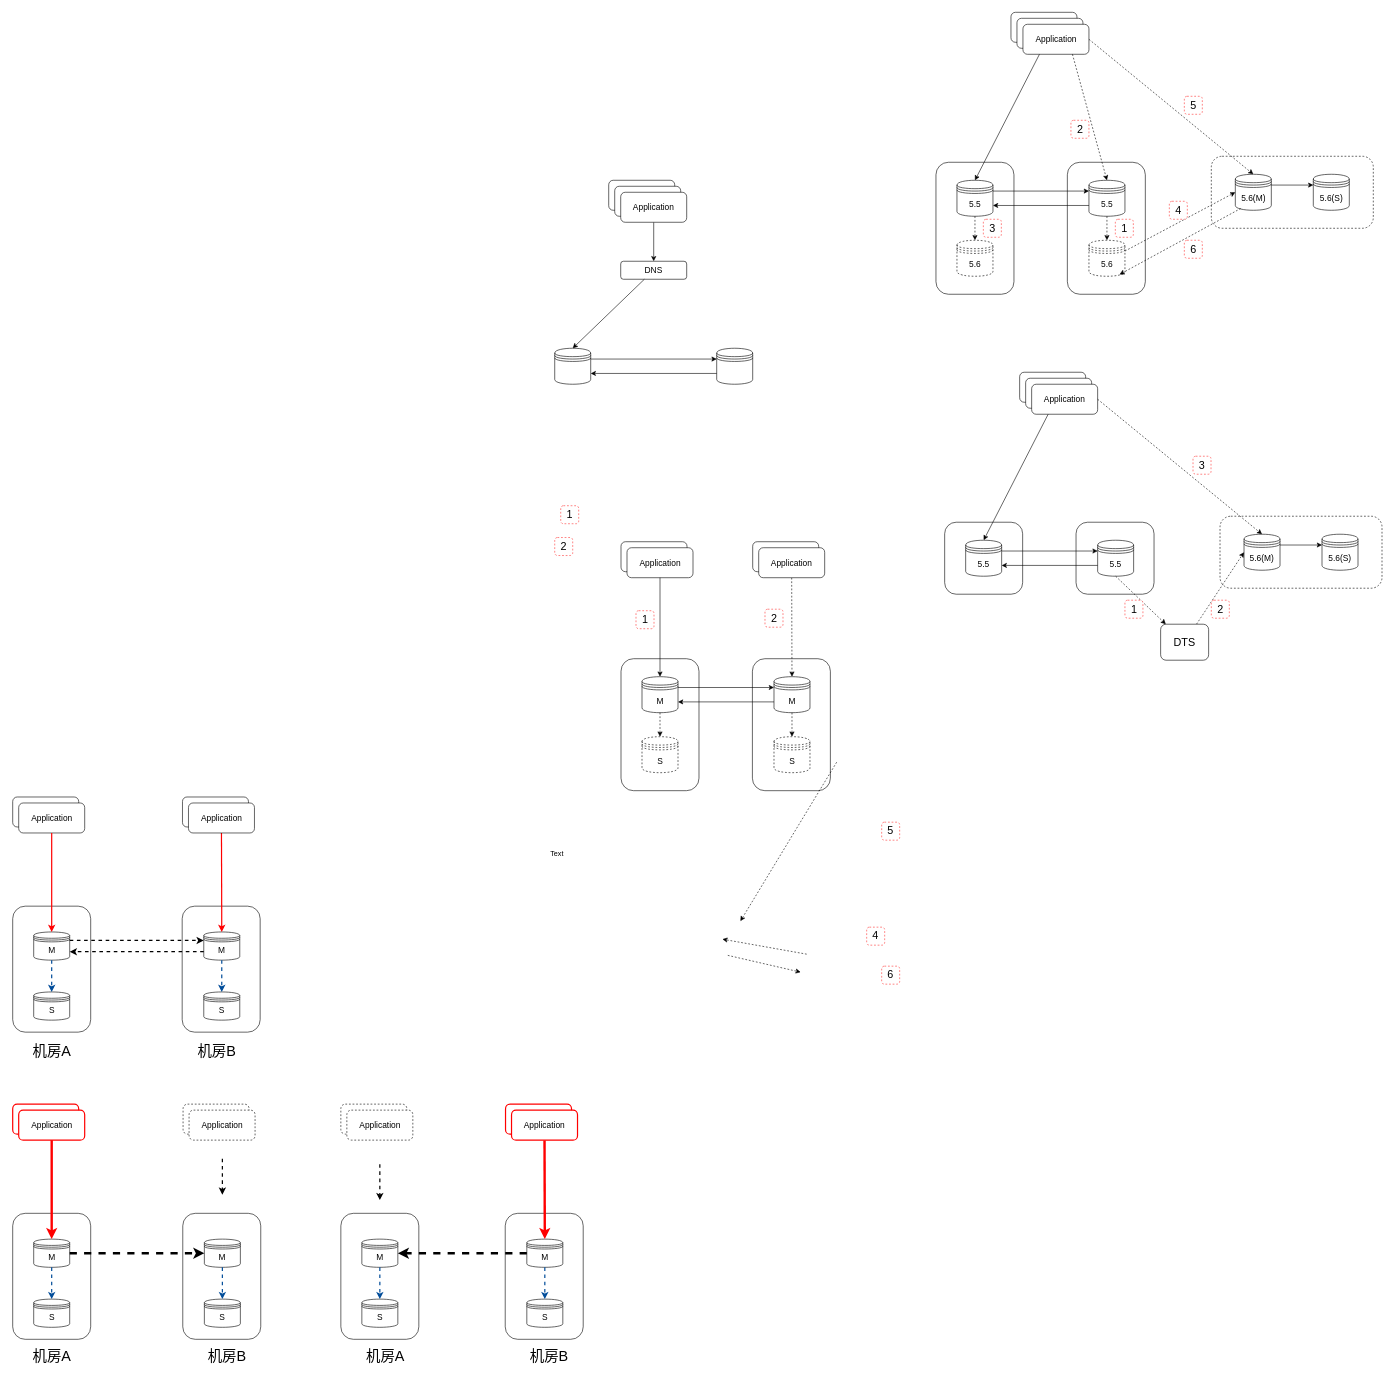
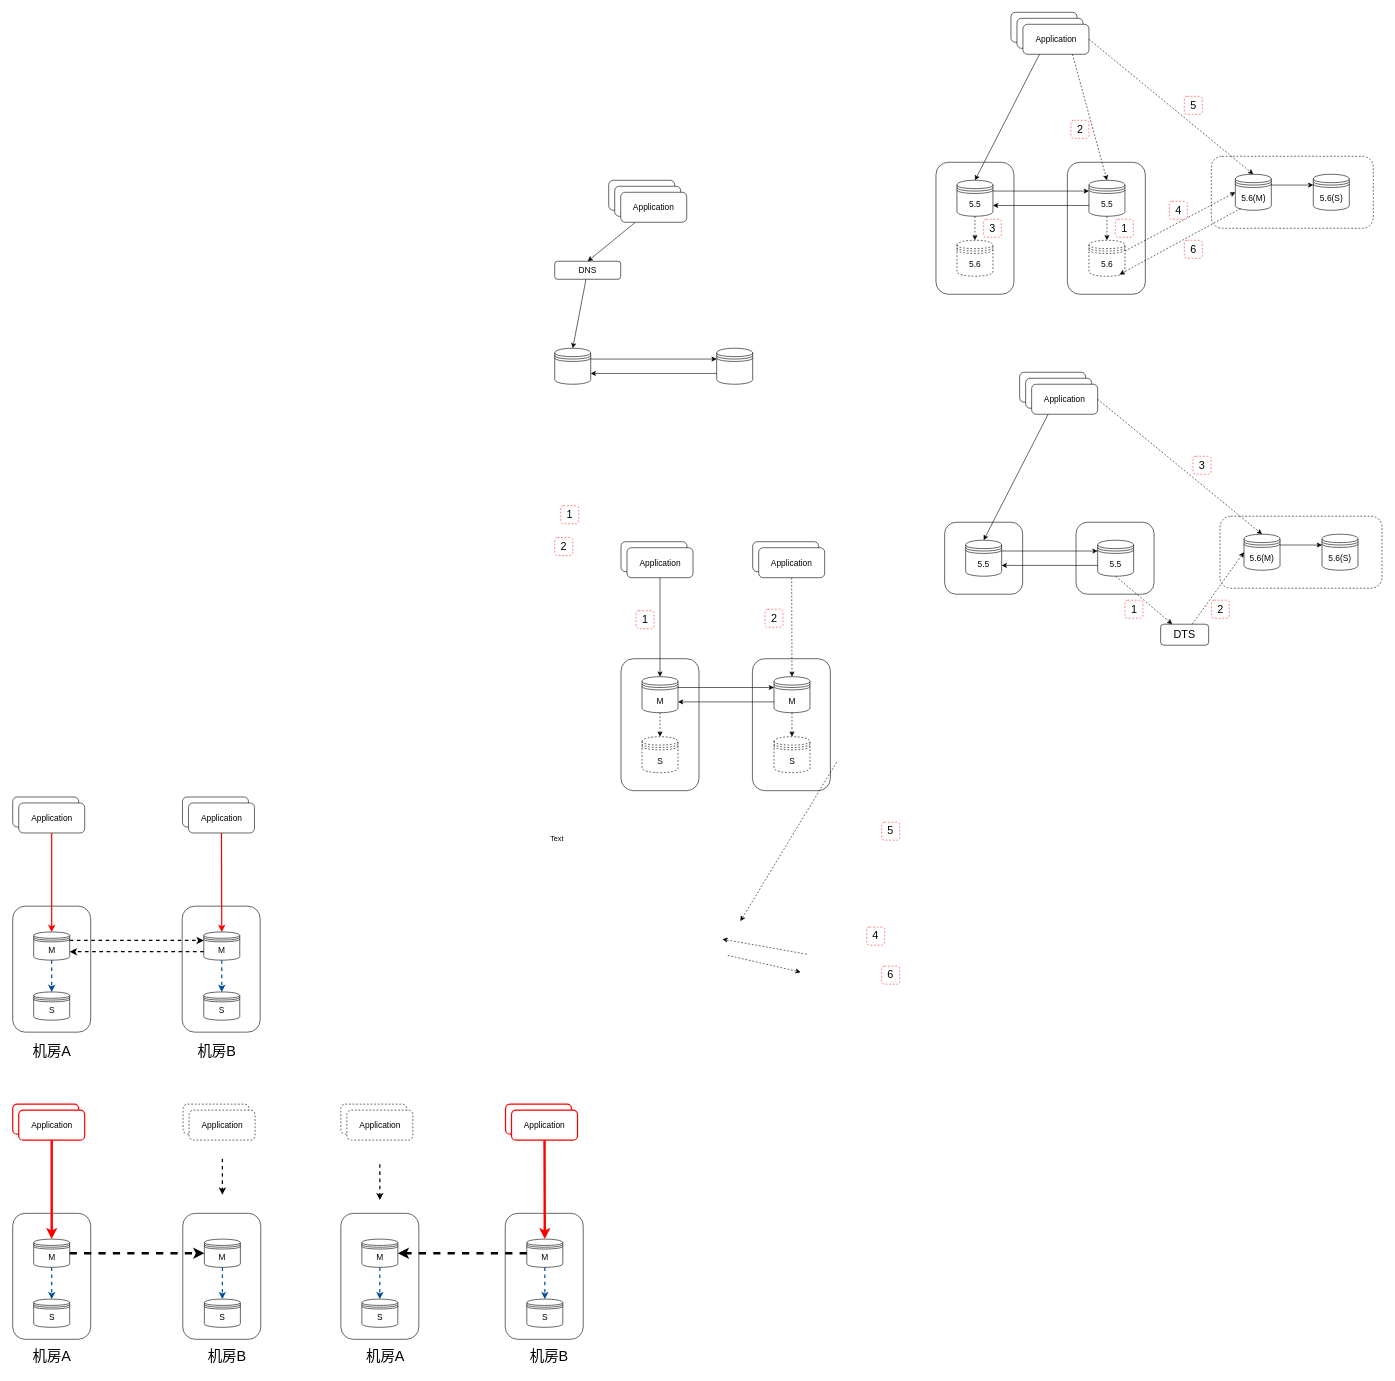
(654, 270) -> (588, 270)
(1185, 642) -> (1185, 635)
(561, 854) -> (561, 839)
